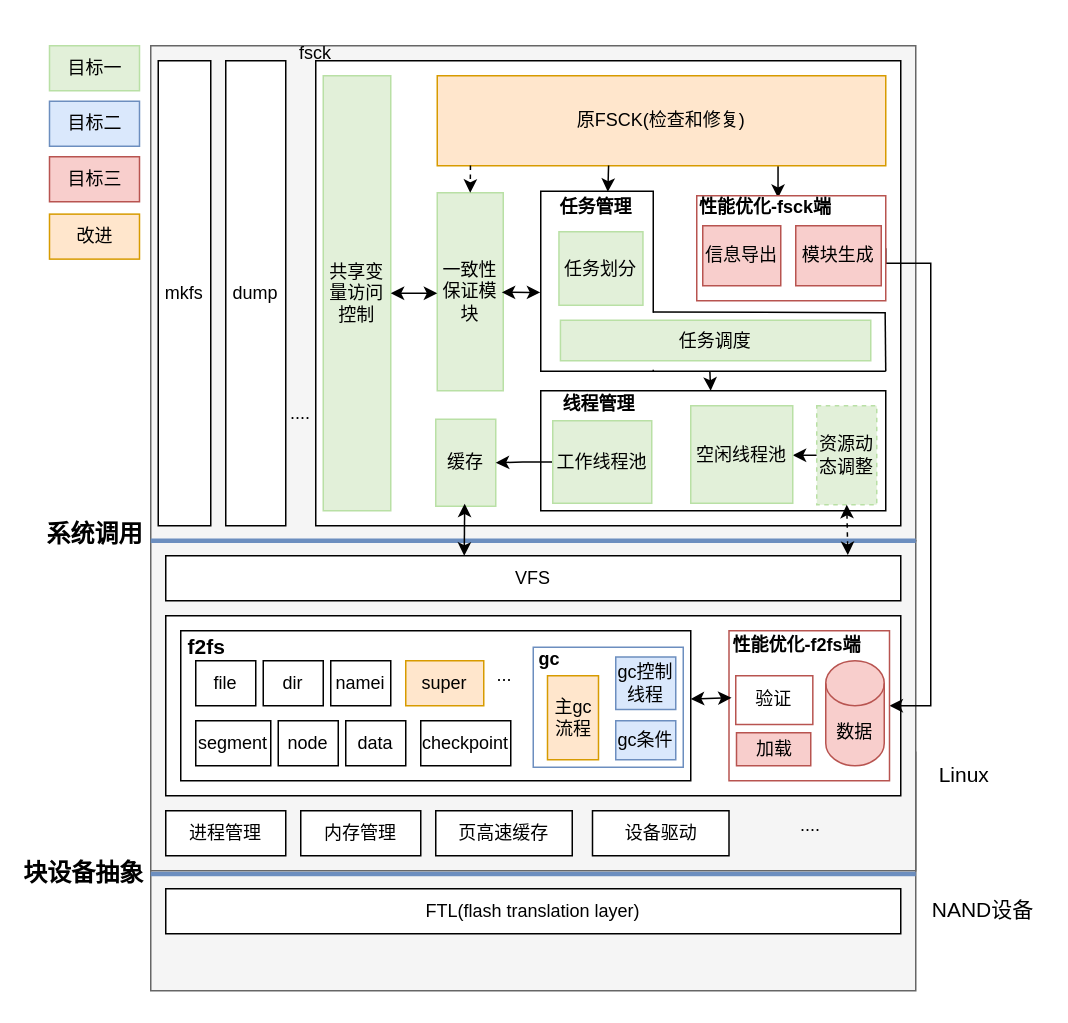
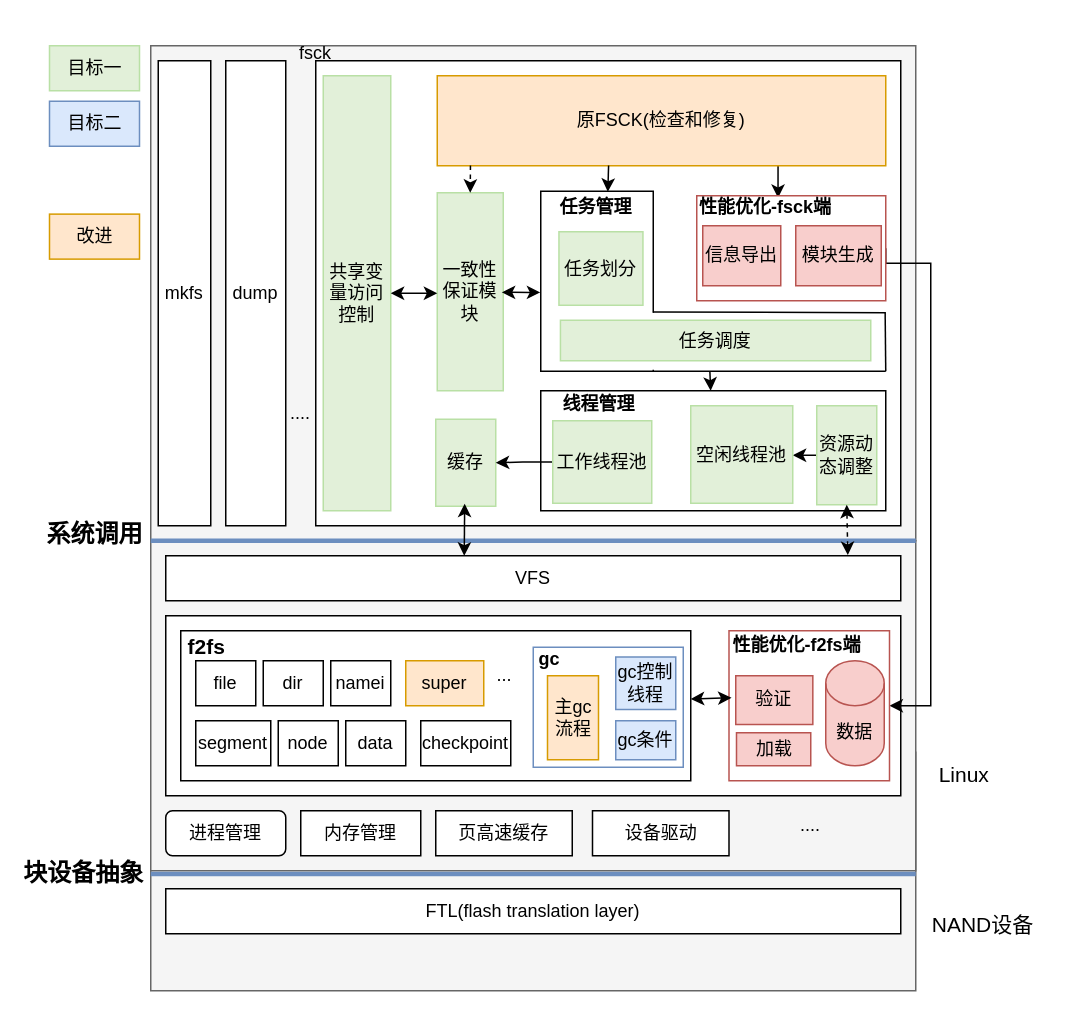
(95, 179) -> none
(847, 455) -> (847, 455)
(774, 700) -> (774, 700)
(226, 833) -> (226, 833)
(983, 910) -> (983, 925)
